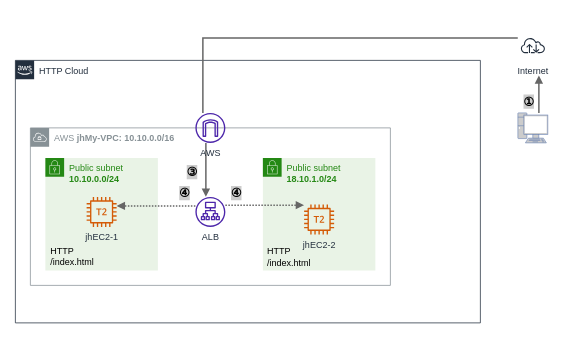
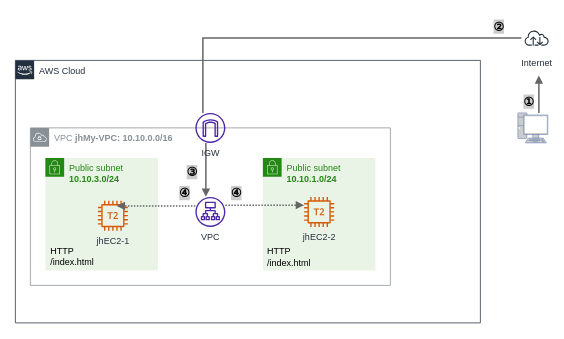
none -> (499, 27)
(533, 45) -> (537, 38)
(62, 71) -> (60, 71)
(113, 139) -> (113, 139)
(211, 154) -> (211, 154)
(99, 174) -> (99, 174)
(316, 174) -> (316, 174)
(102, 212) -> (113, 216)
(319, 219) -> (319, 212)
(211, 238) -> (211, 238)
